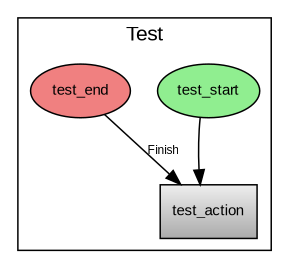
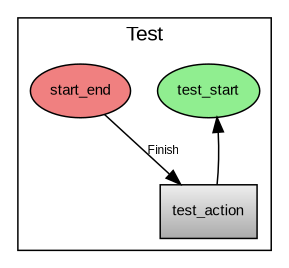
(80, 91) -> (80, 91)
(199, 144) -> (219, 159)
